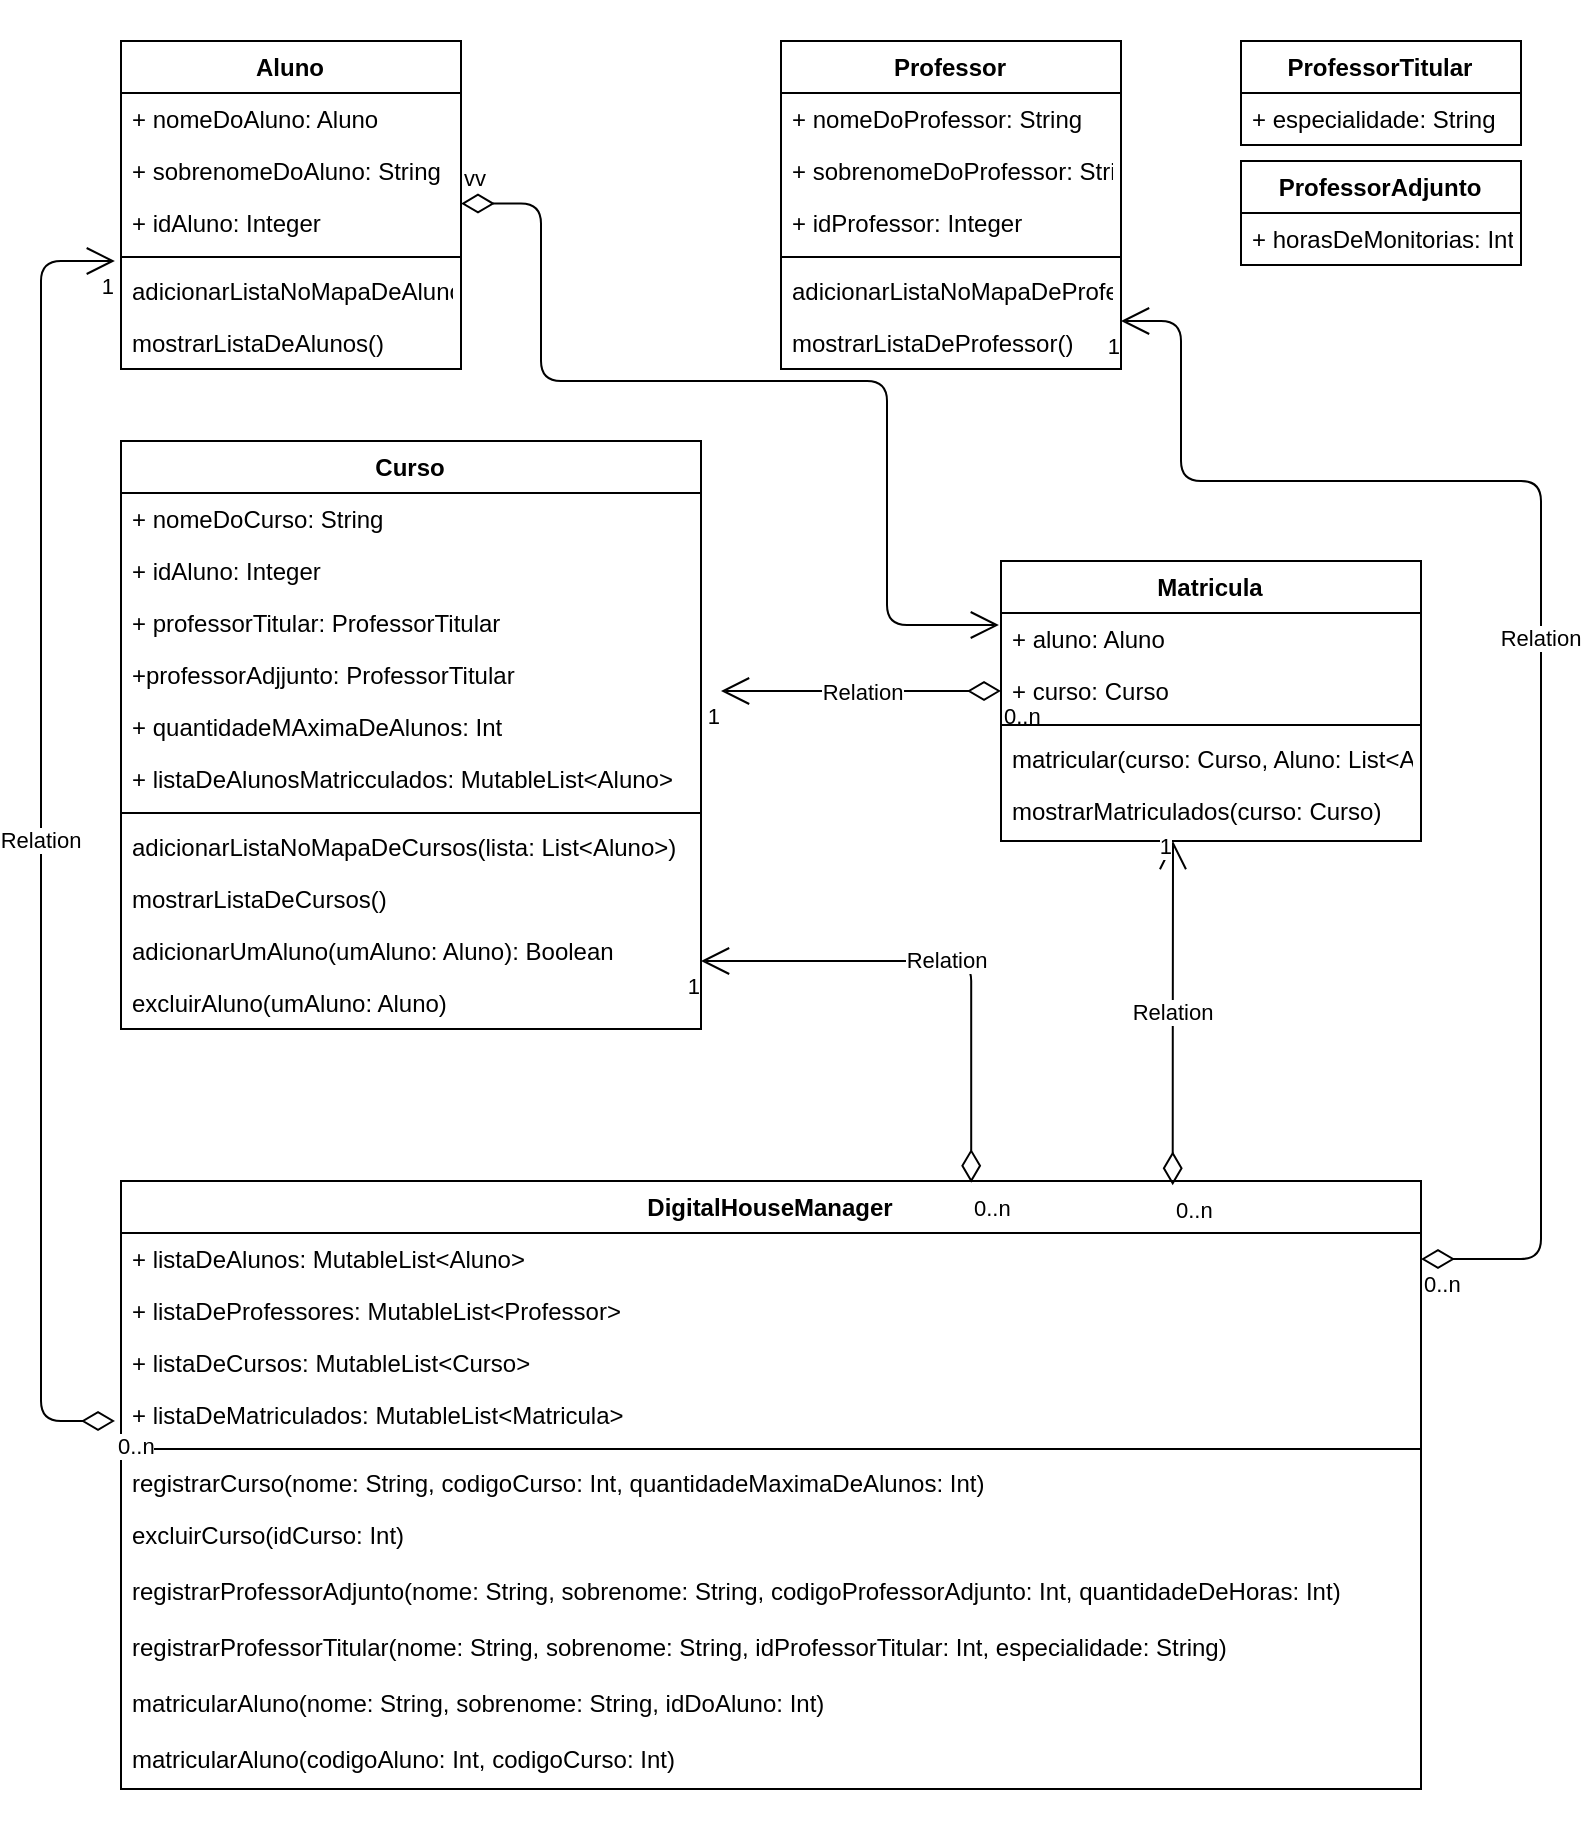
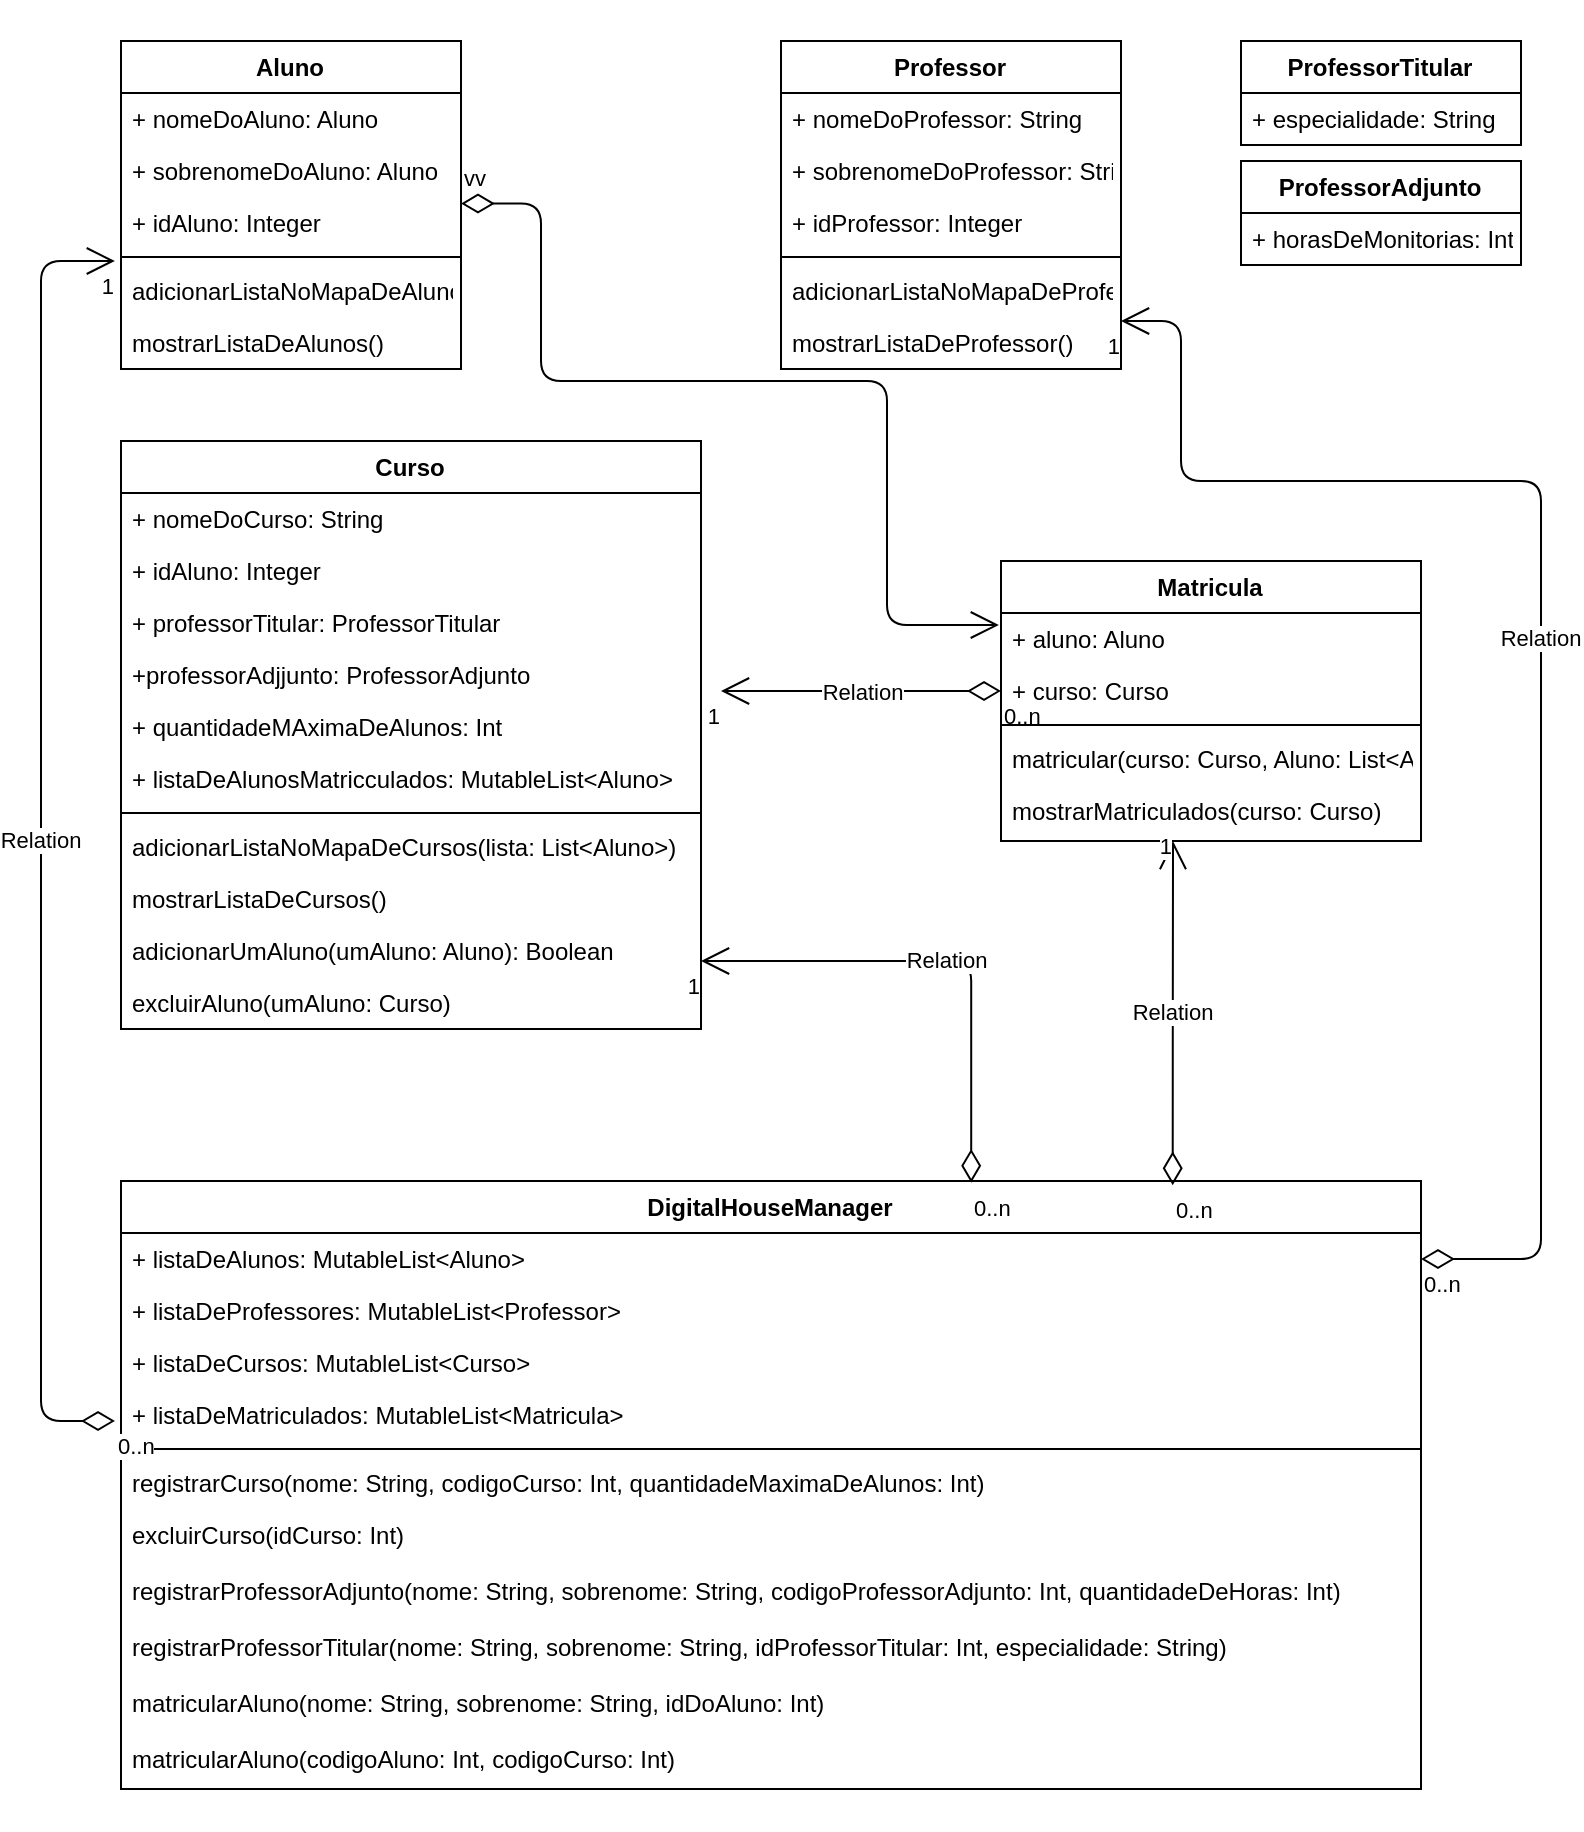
(291, 172) -> (284, 172)
(361, 676) -> (368, 676)
(298, 1004) -> (301, 1004)
